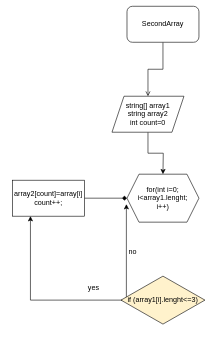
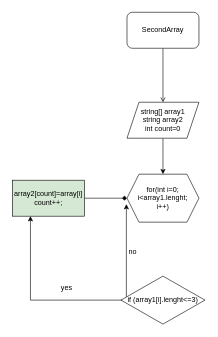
(163, 24) -> (163, 30)
(148, 114) -> (163, 120)
(48, 198) -> (48, 198)
(93, 288) -> (66, 288)
(163, 300) -> (163, 300)
